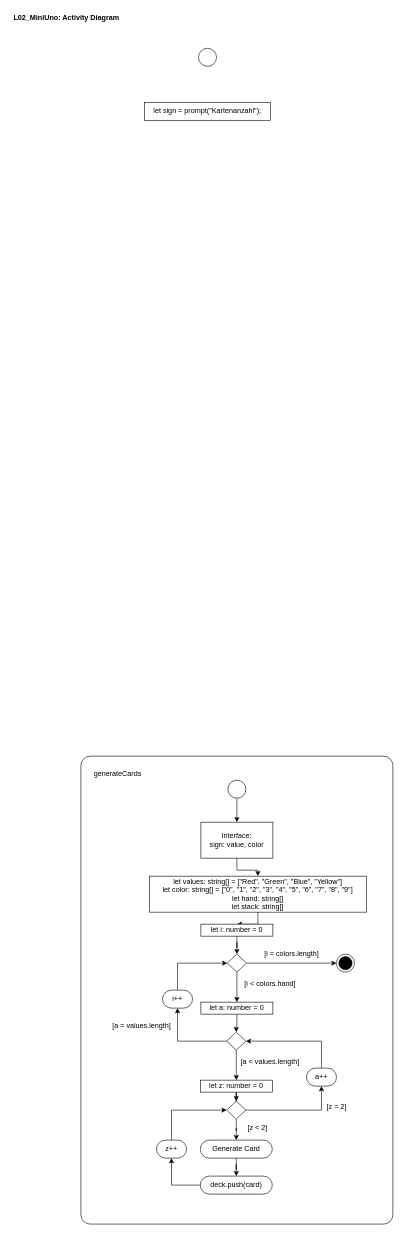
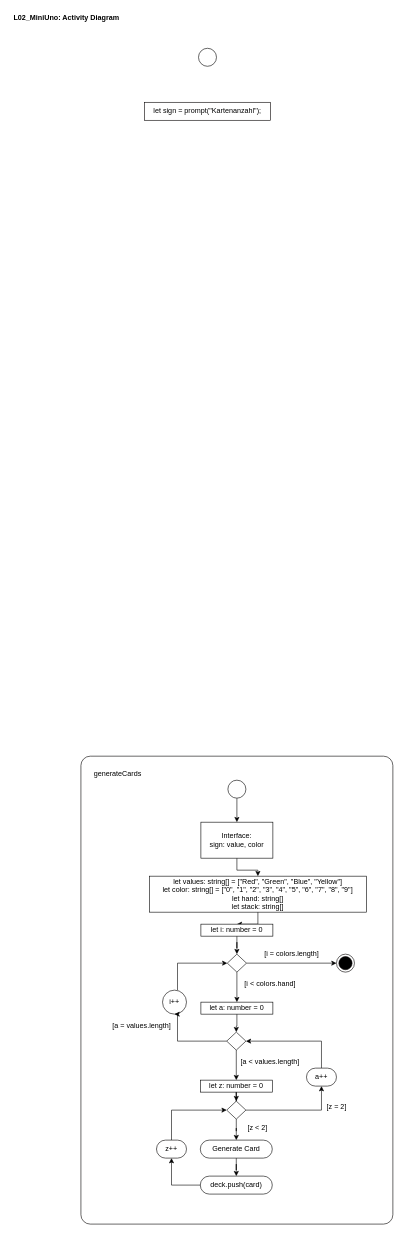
(177, 999) -> (174, 1002)
